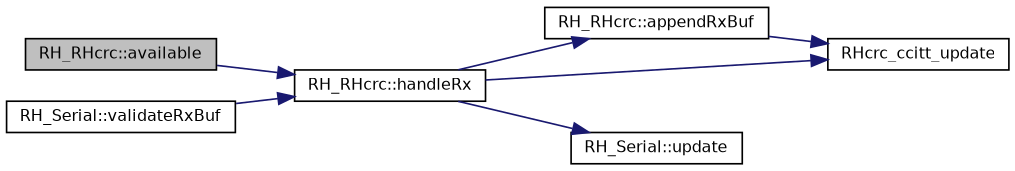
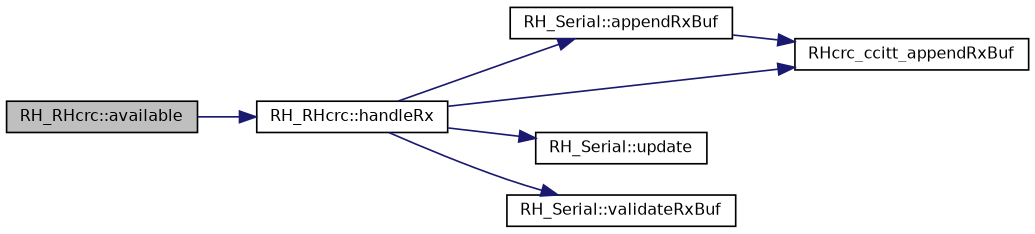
(657, 23) -> (621, 23)
(918, 54) -> (912, 54)
(257, 101) -> (465, 164)
